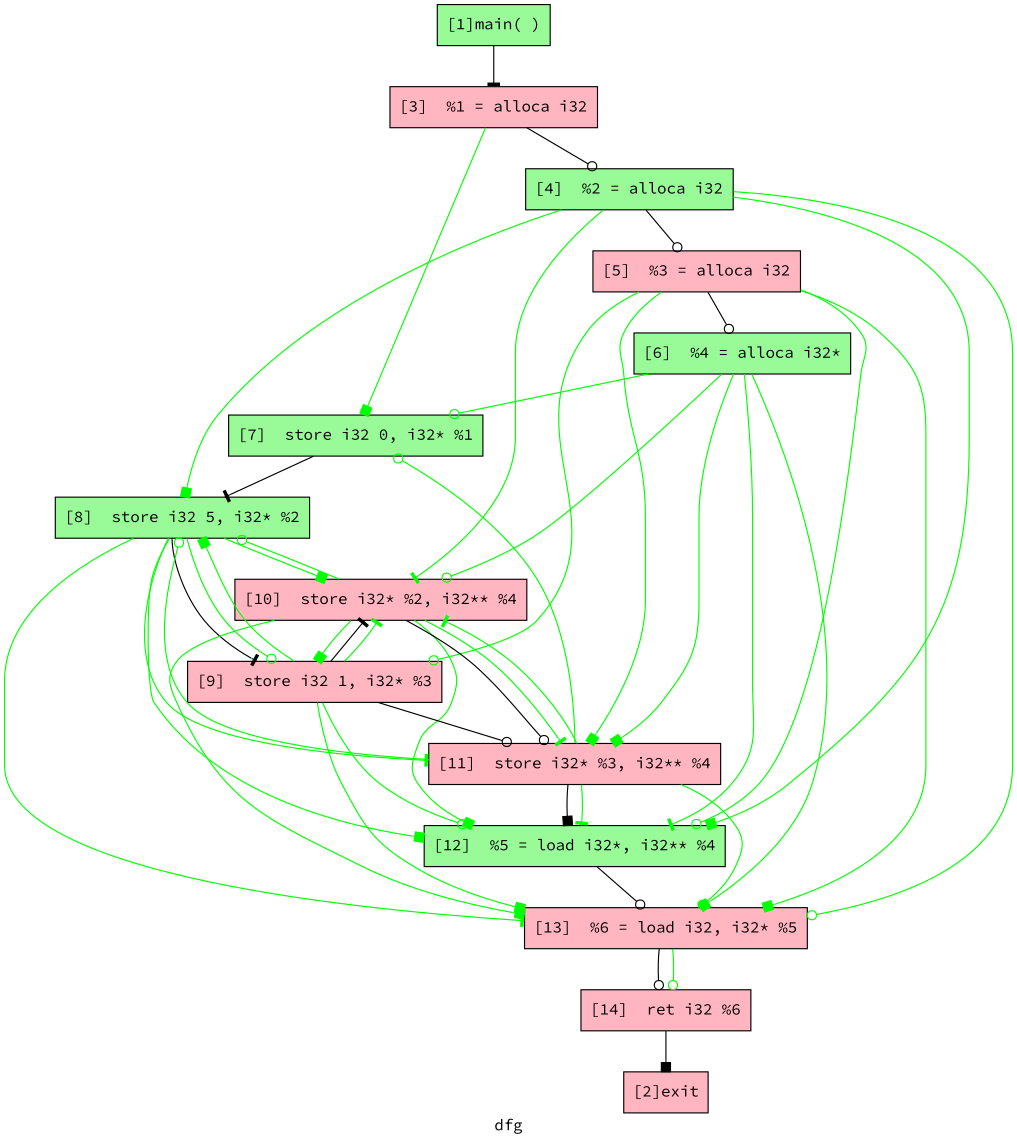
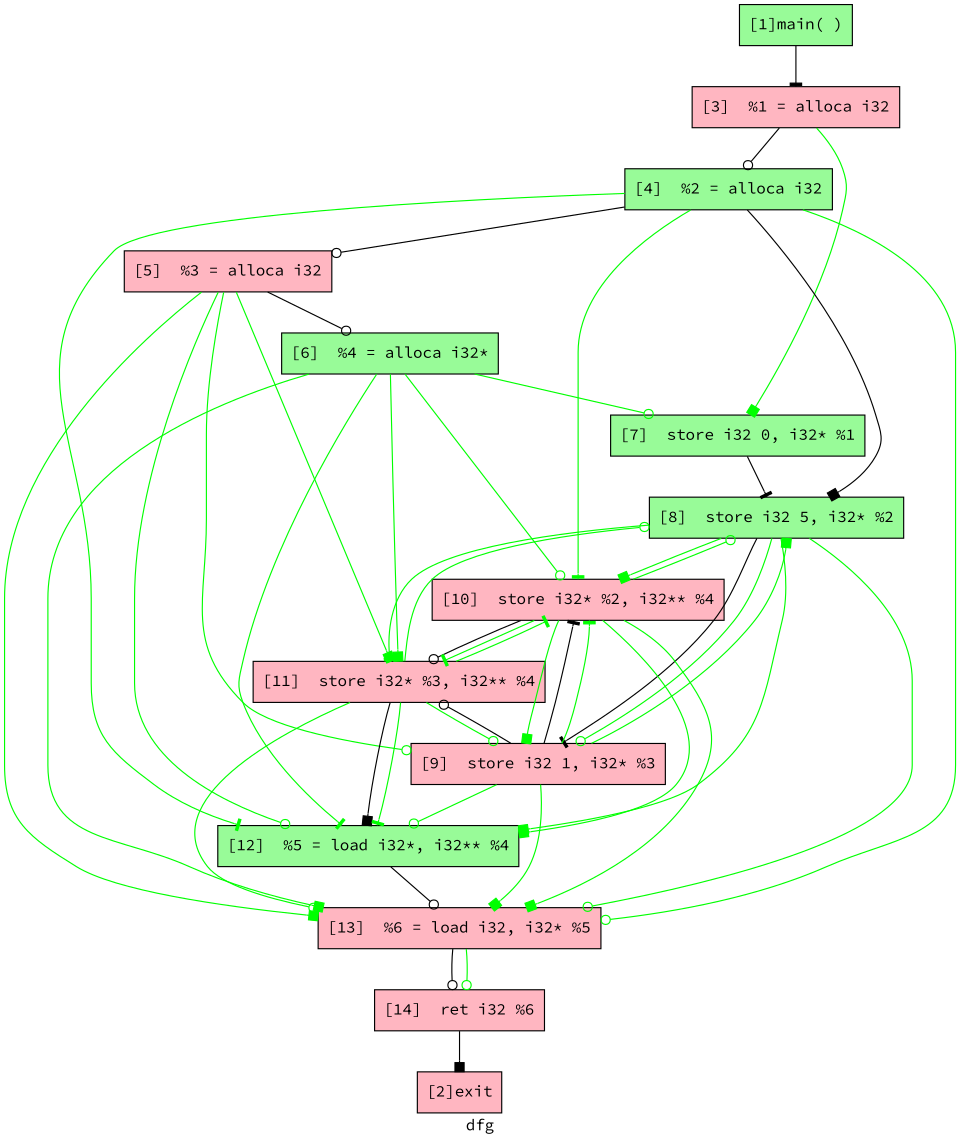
(342, 309) -> (846, 346)
(967, 486) -> (73, 312)
(534, 575) -> (458, 721)
(102, 851) -> (888, 806)
